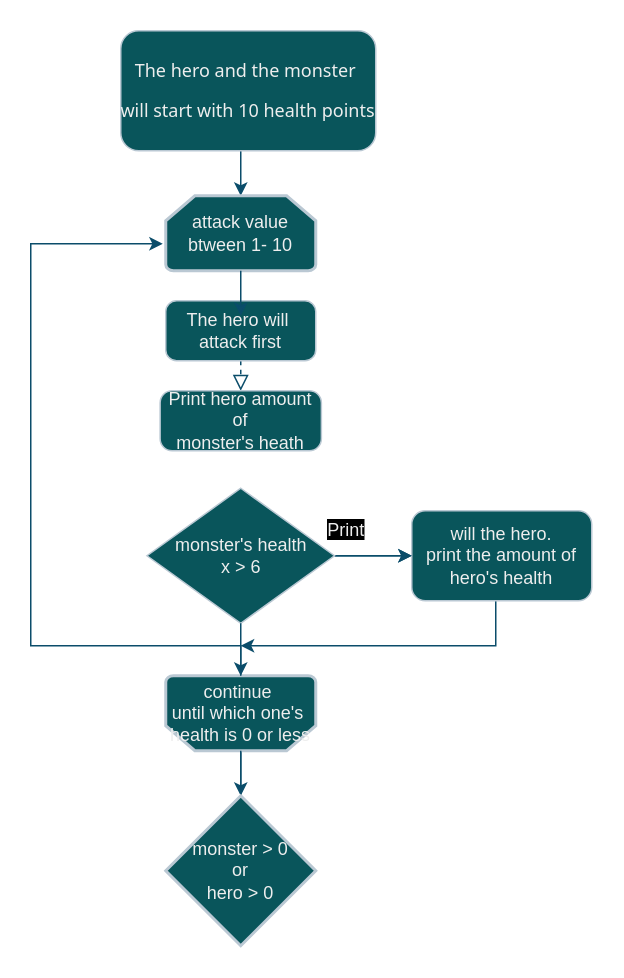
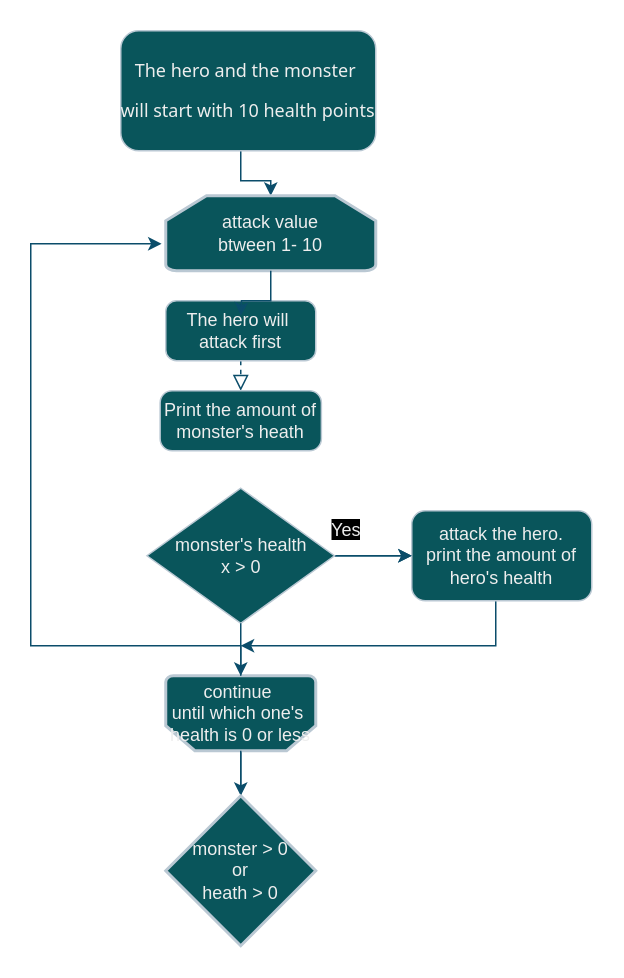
(241, 233) -> (271, 233)
(241, 421) -> (241, 421)
(347, 541) -> (347, 541)
(242, 556) -> (242, 556)
(502, 556) -> (502, 556)
(241, 871) -> (241, 871)
